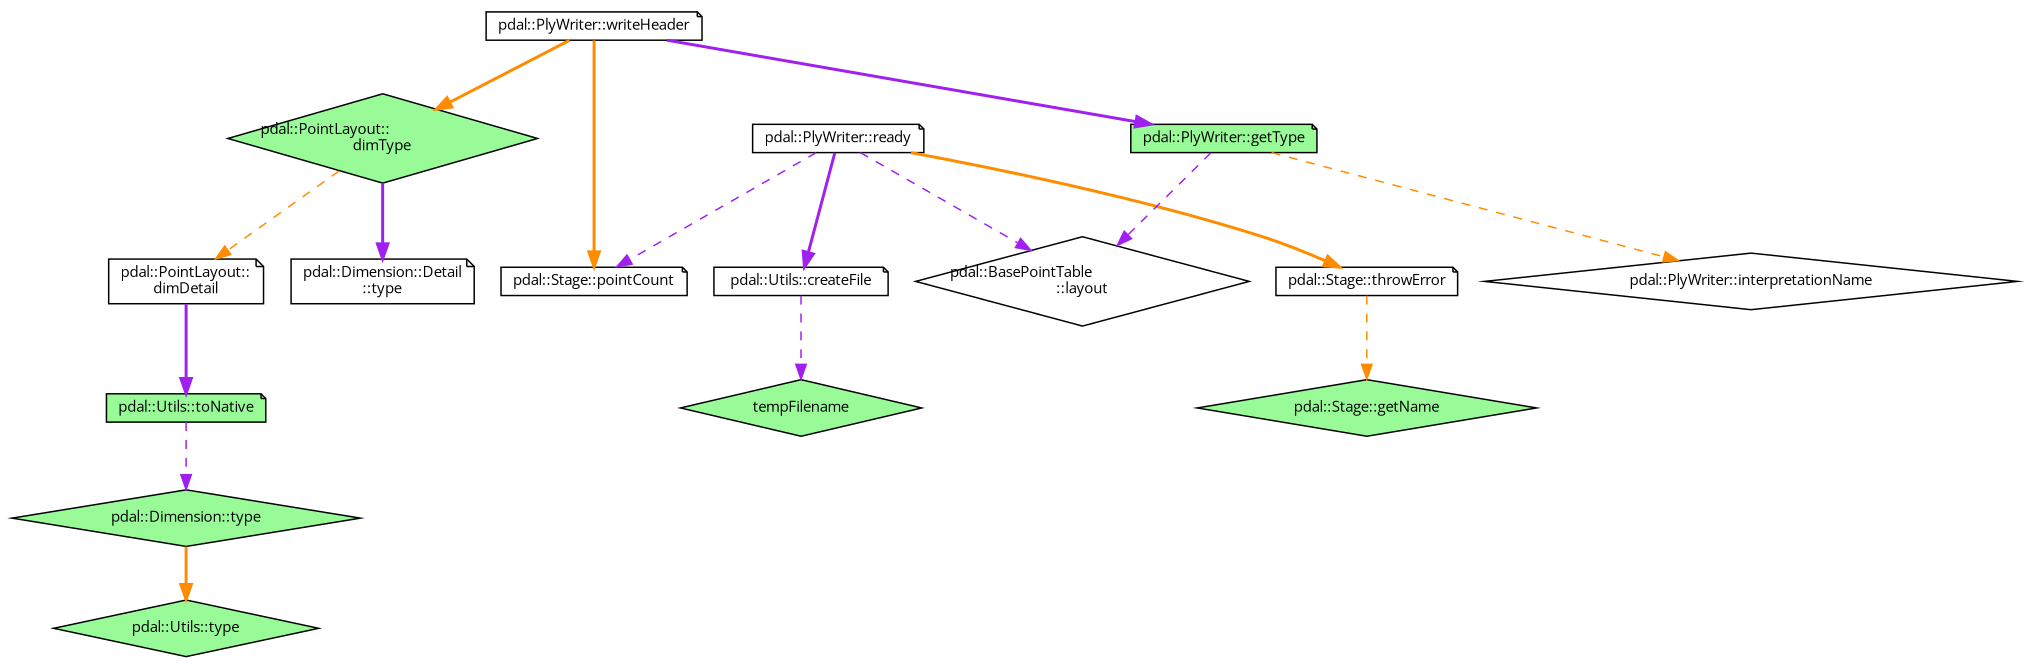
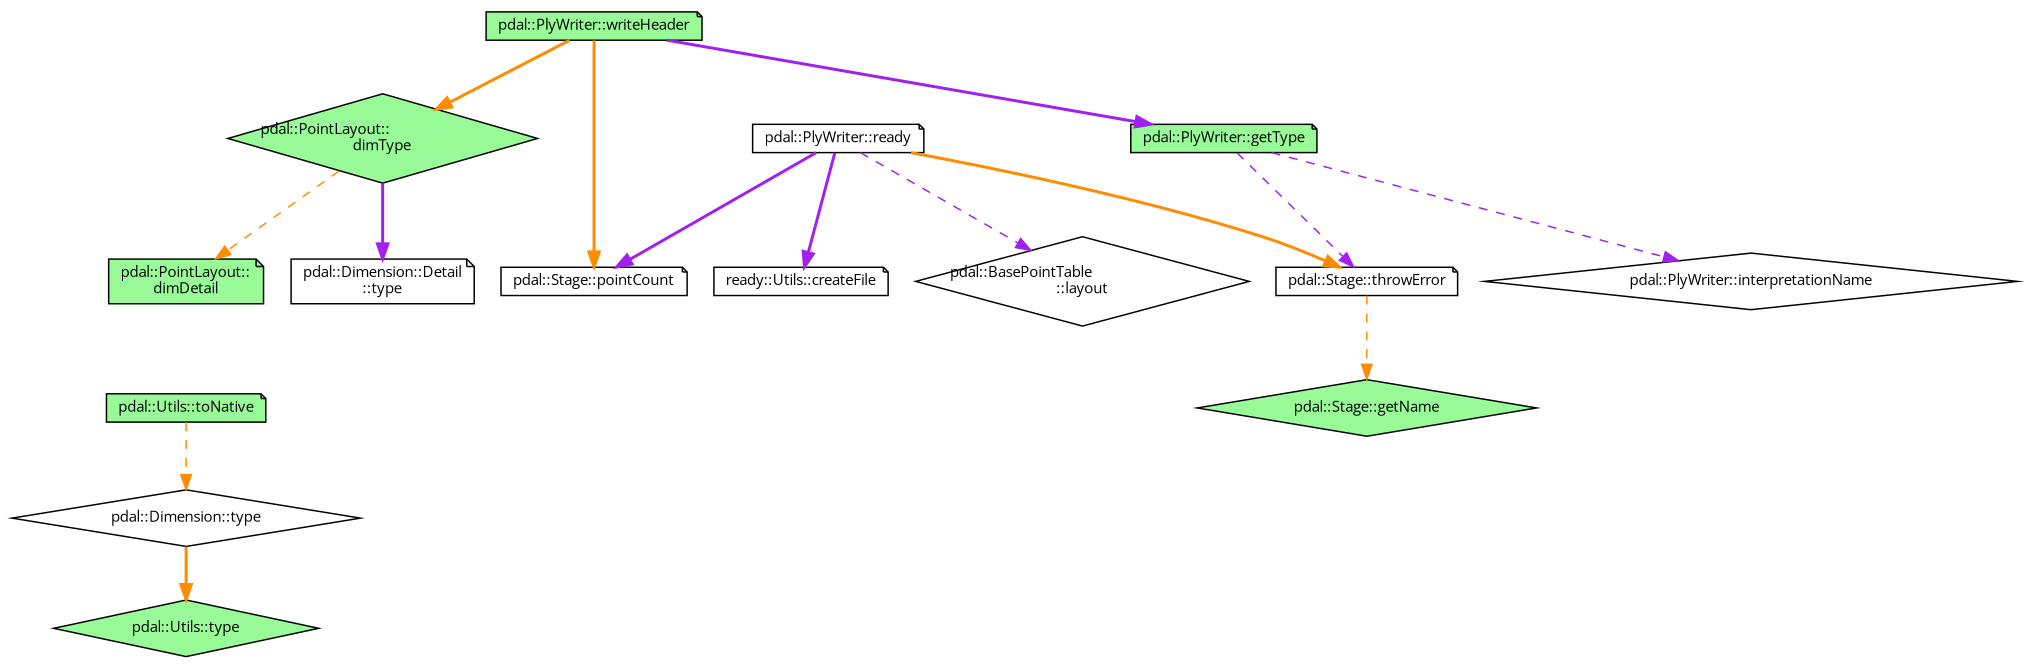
(594, 26) -> (594, 26)
(1169, 194) -> (1290, 205)
(1468, 205) -> (1468, 205)
(723, 206) -> (723, 206)
(186, 281) -> (186, 281)
(801, 281) -> (801, 281)
(186, 341) -> none
(801, 408) -> none
(186, 448) -> (186, 448)
(186, 518) -> (186, 518)
